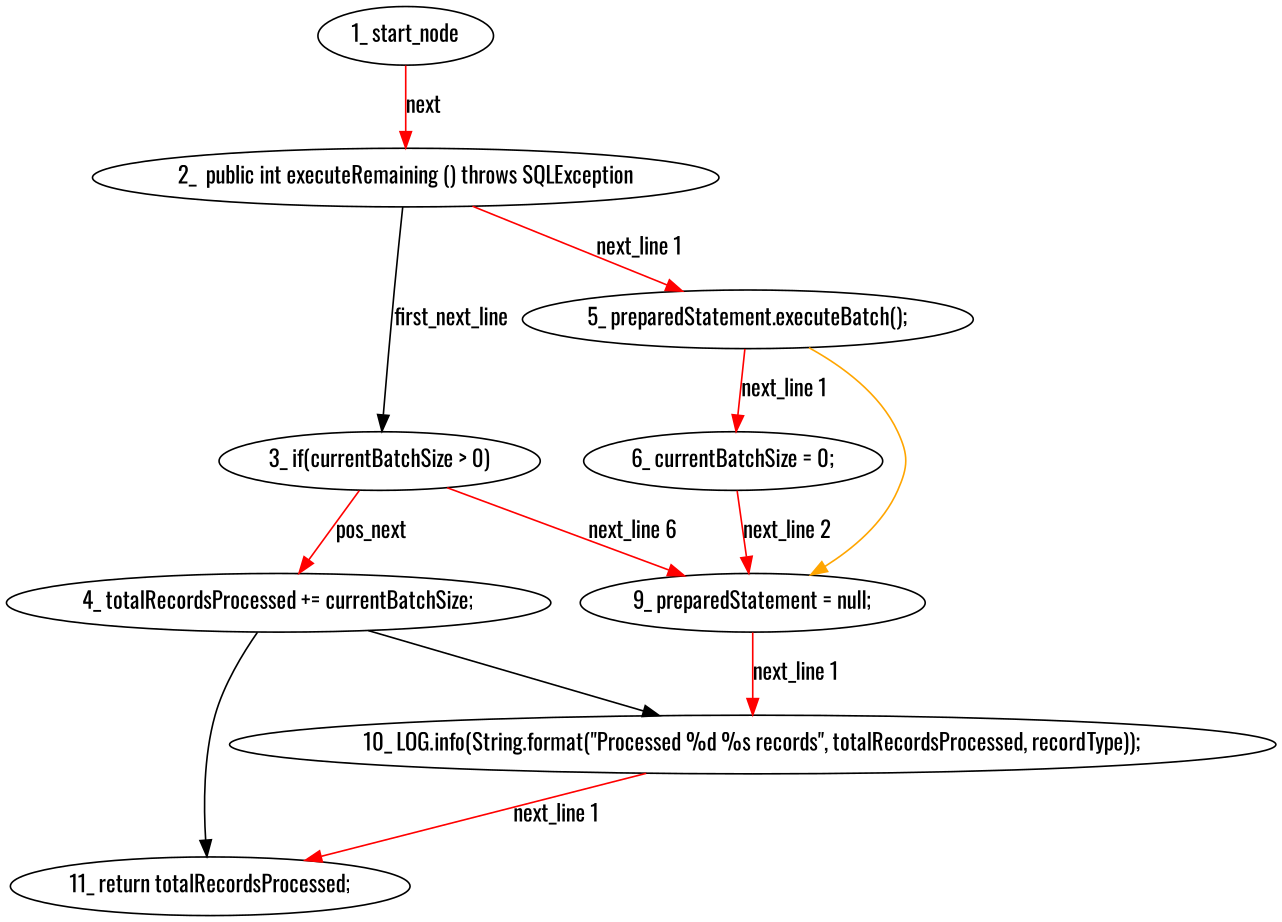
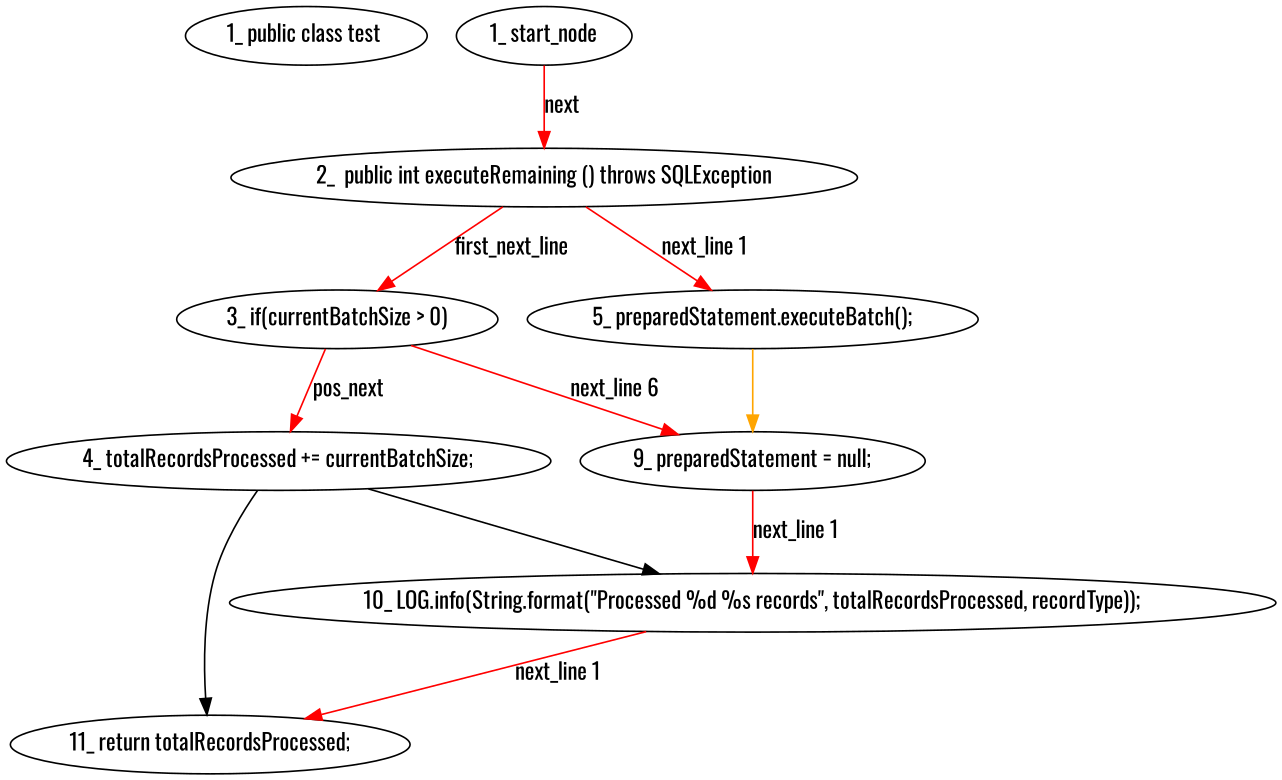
none -> (306, 36)
(392, 311) -> (447, 244)
(733, 461) -> none
